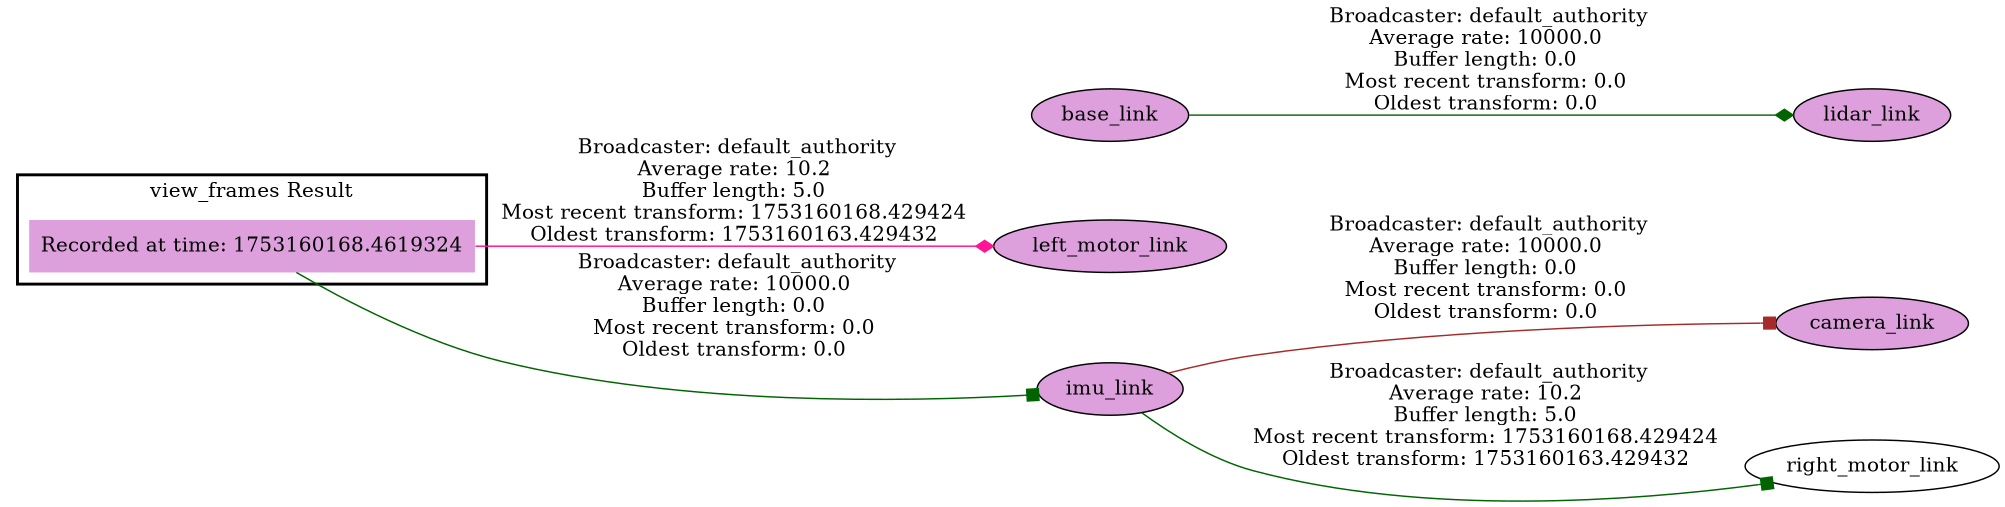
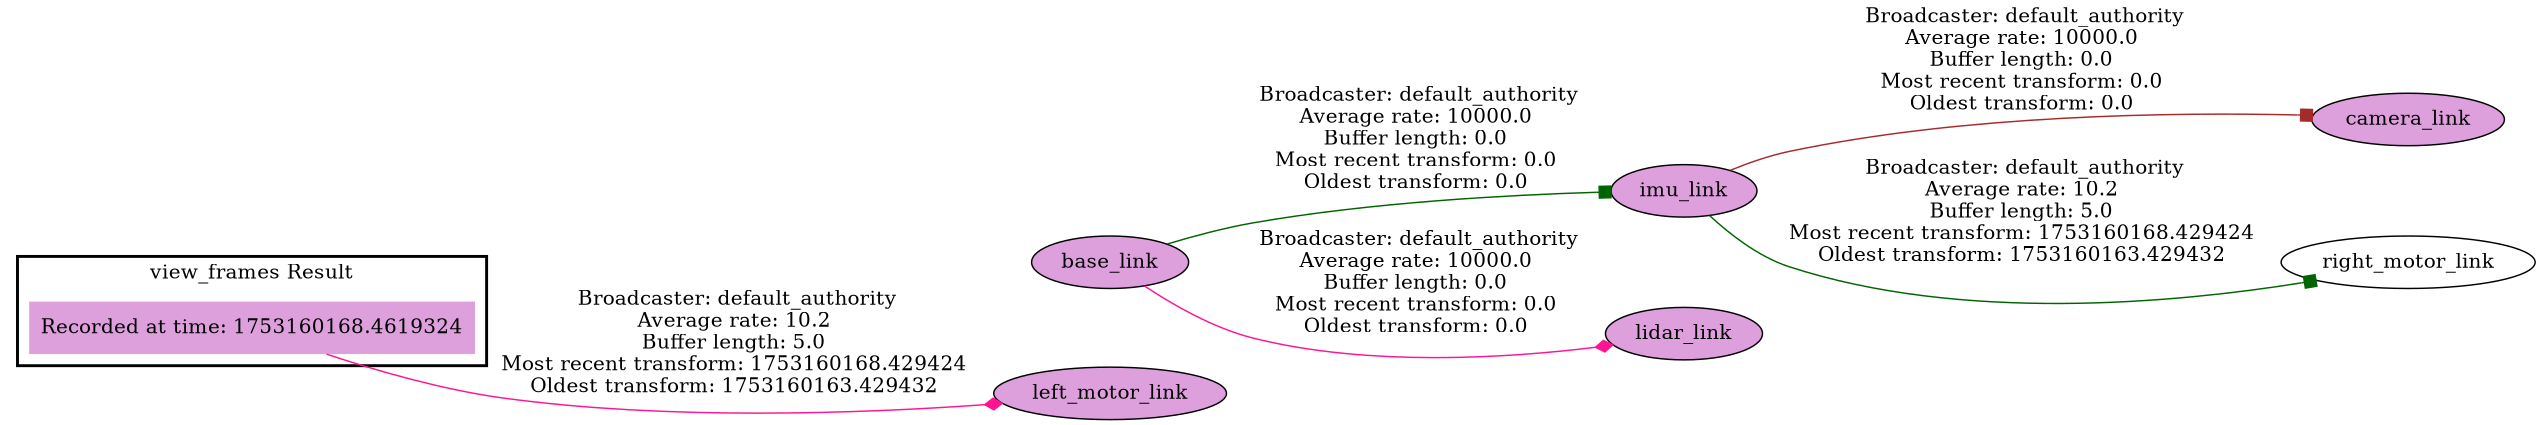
(1482, 115) -> (1363, 355)
(650, 387) -> (1380, 206)
